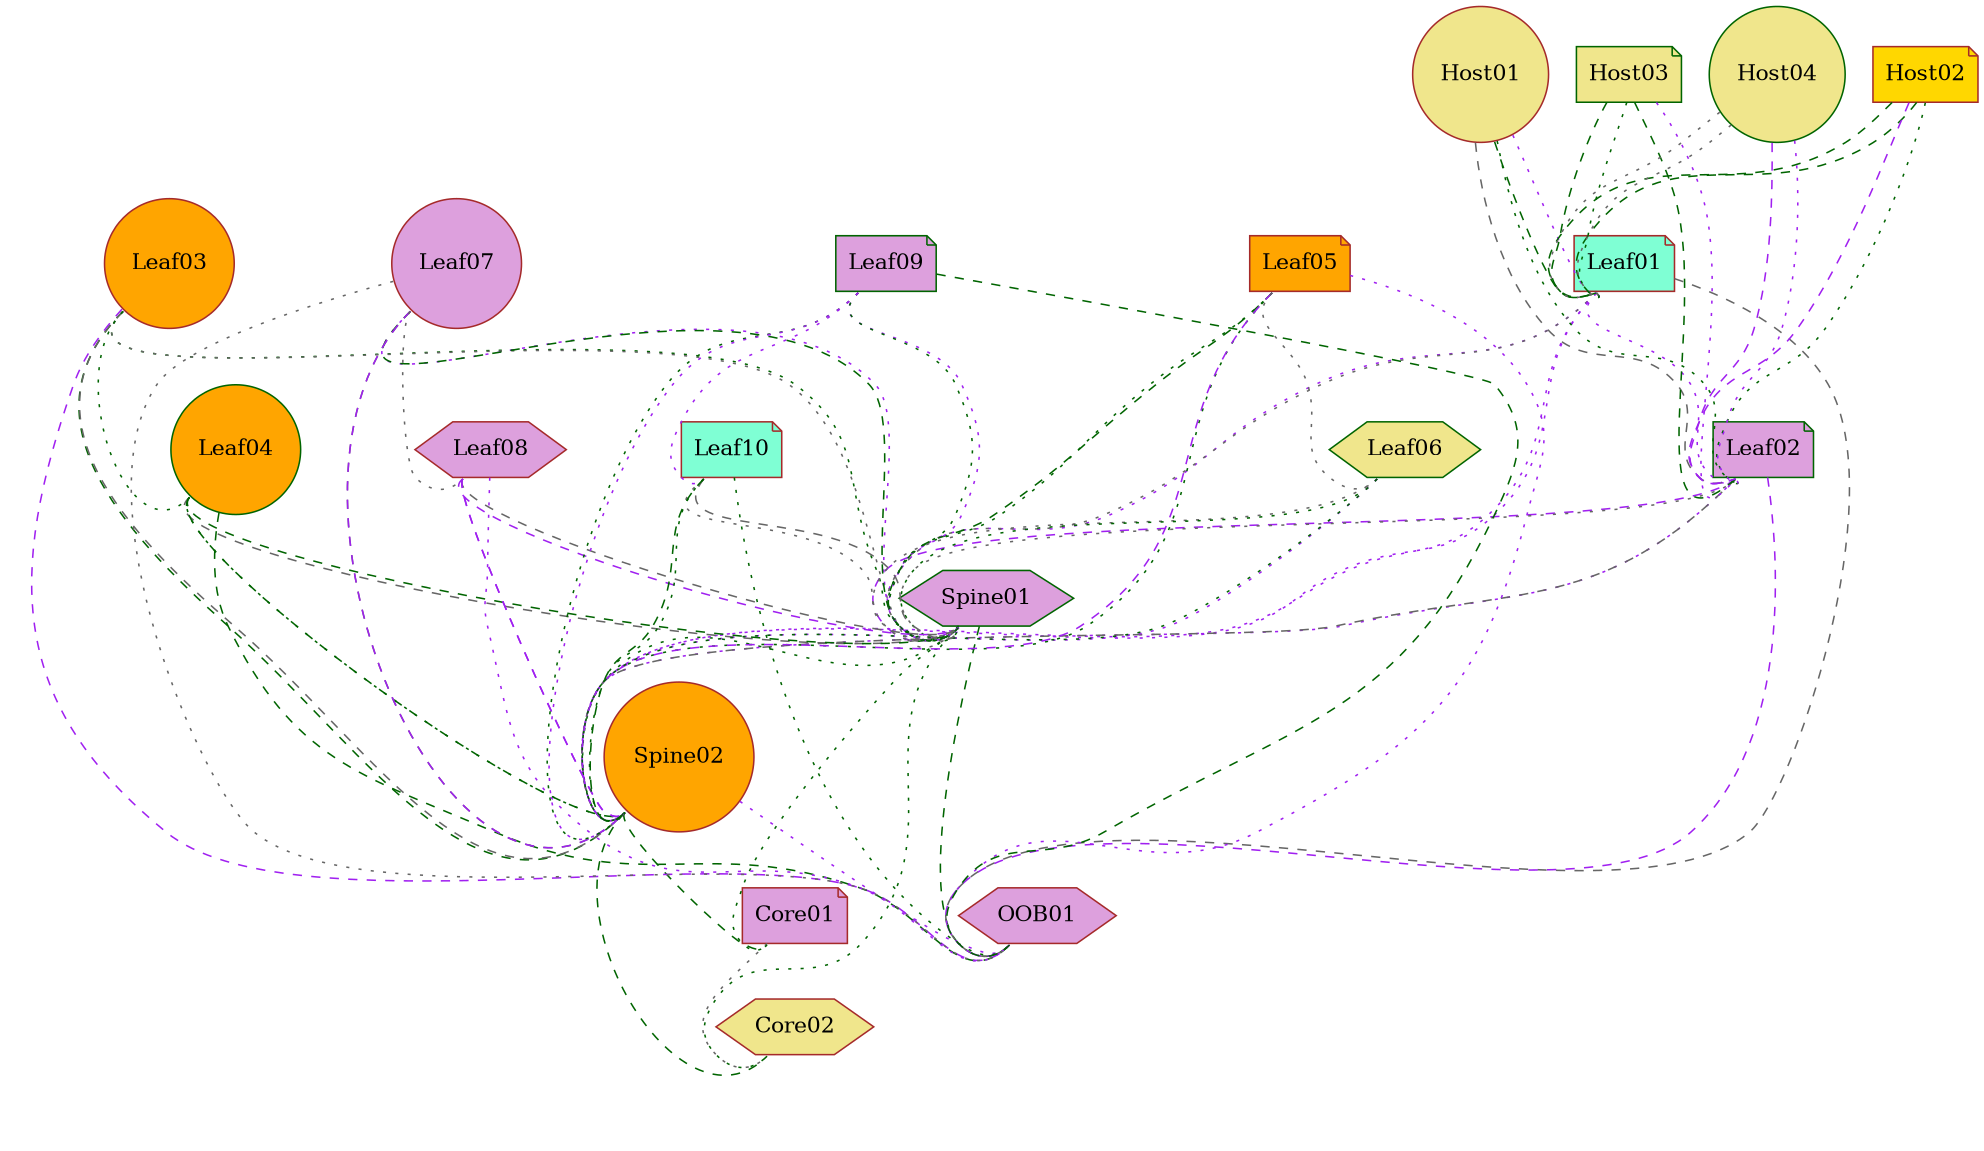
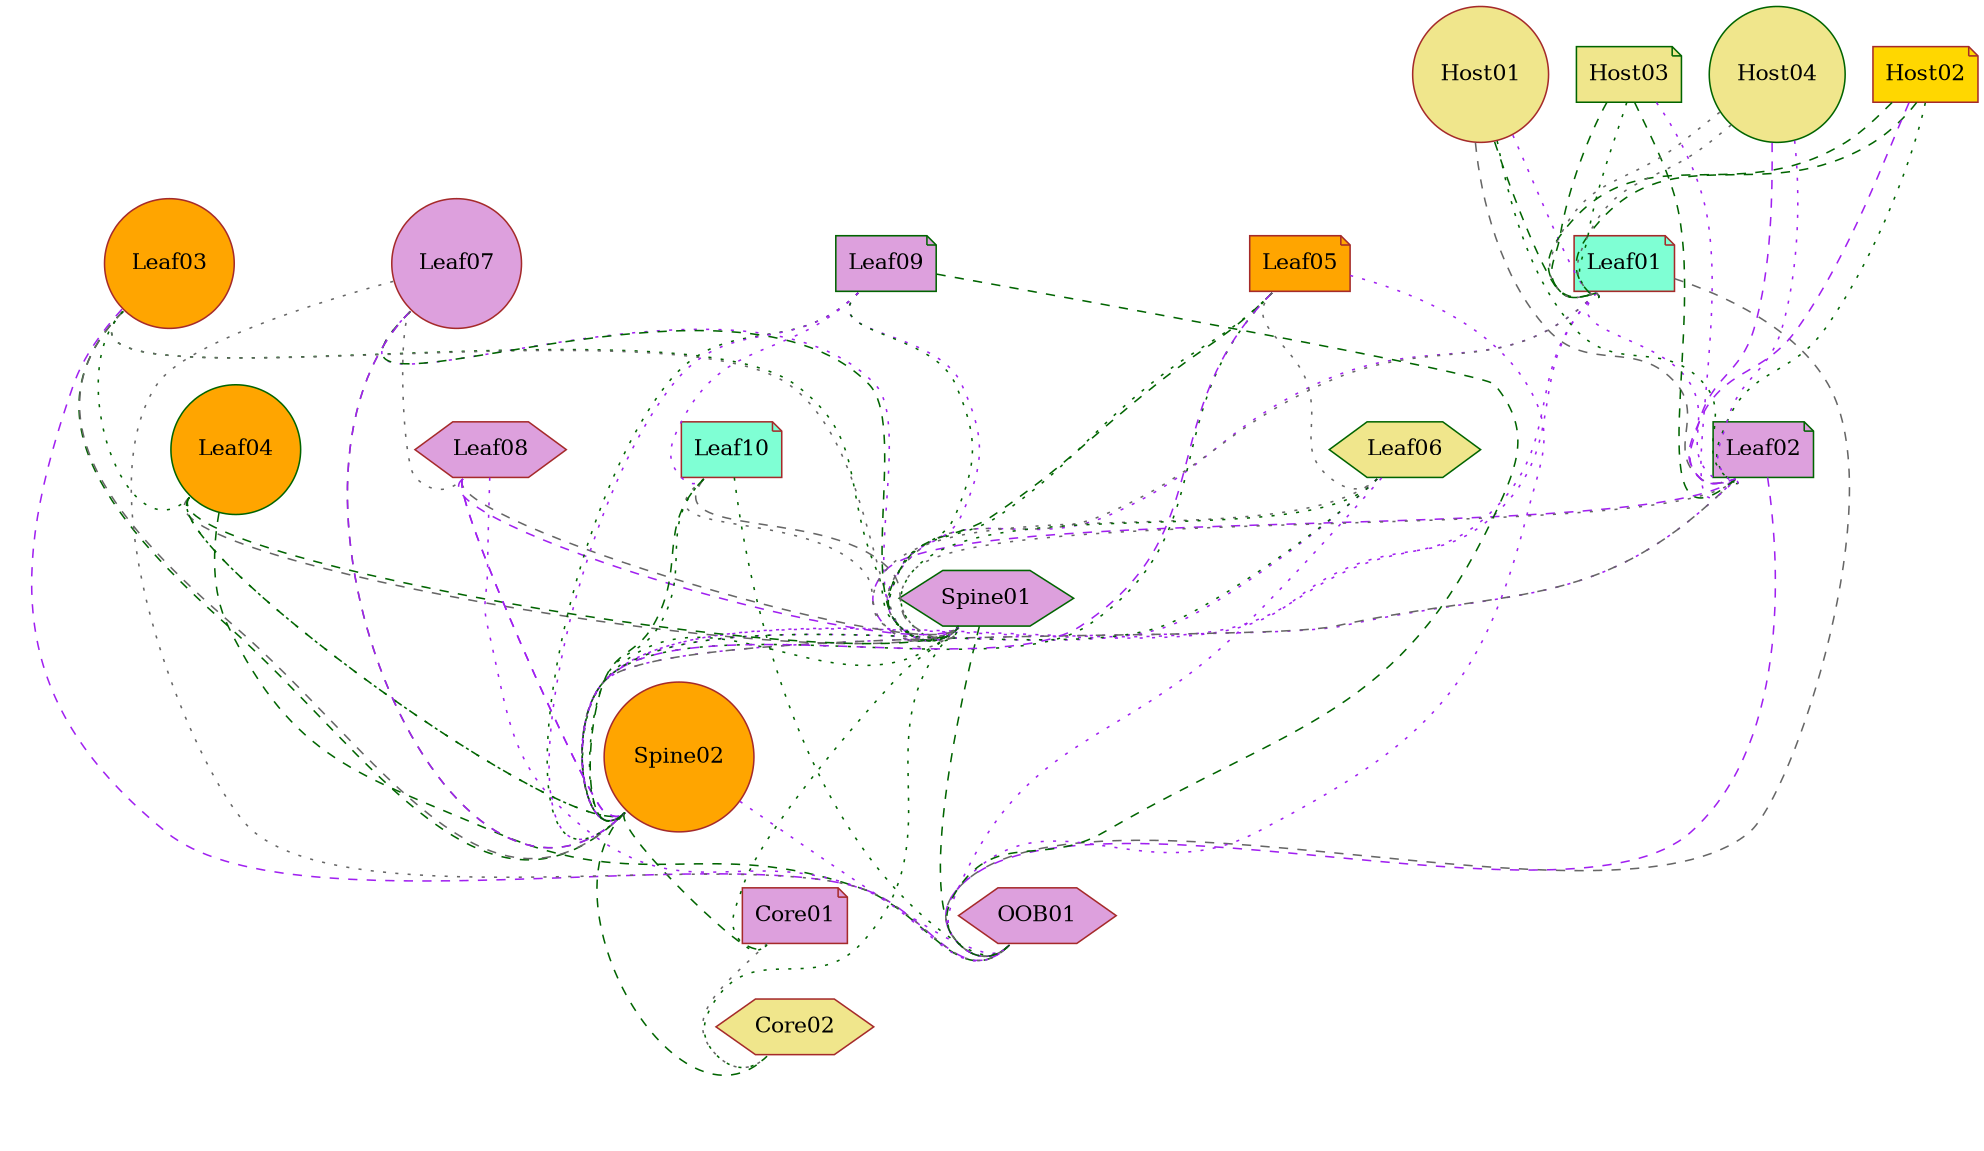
none -> (1121, 719)
